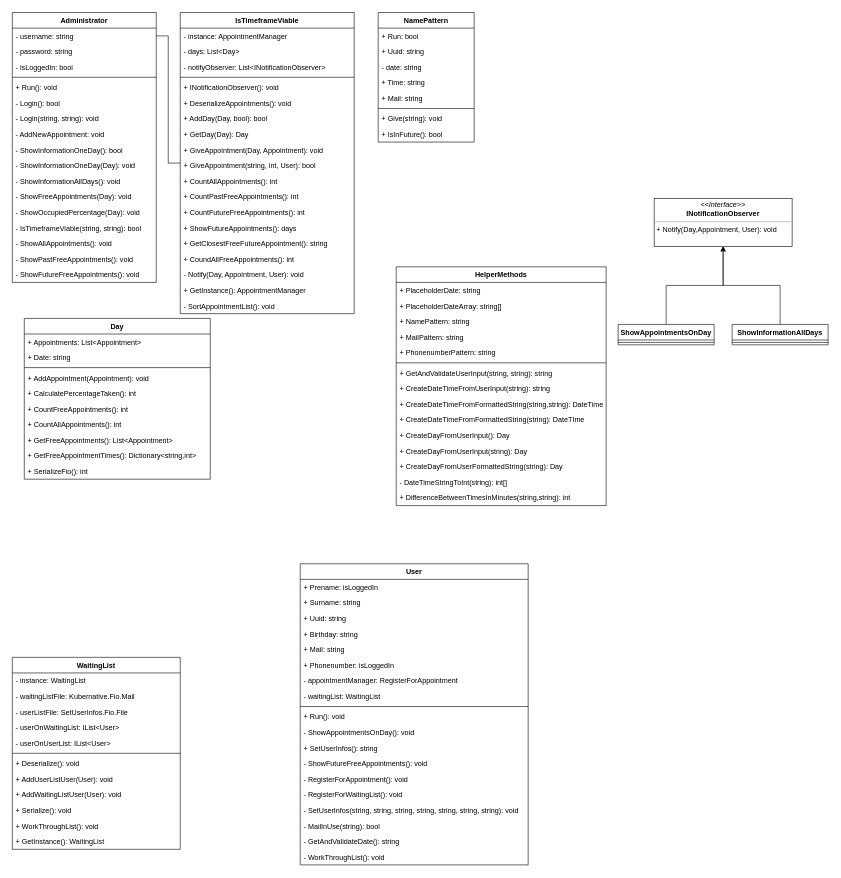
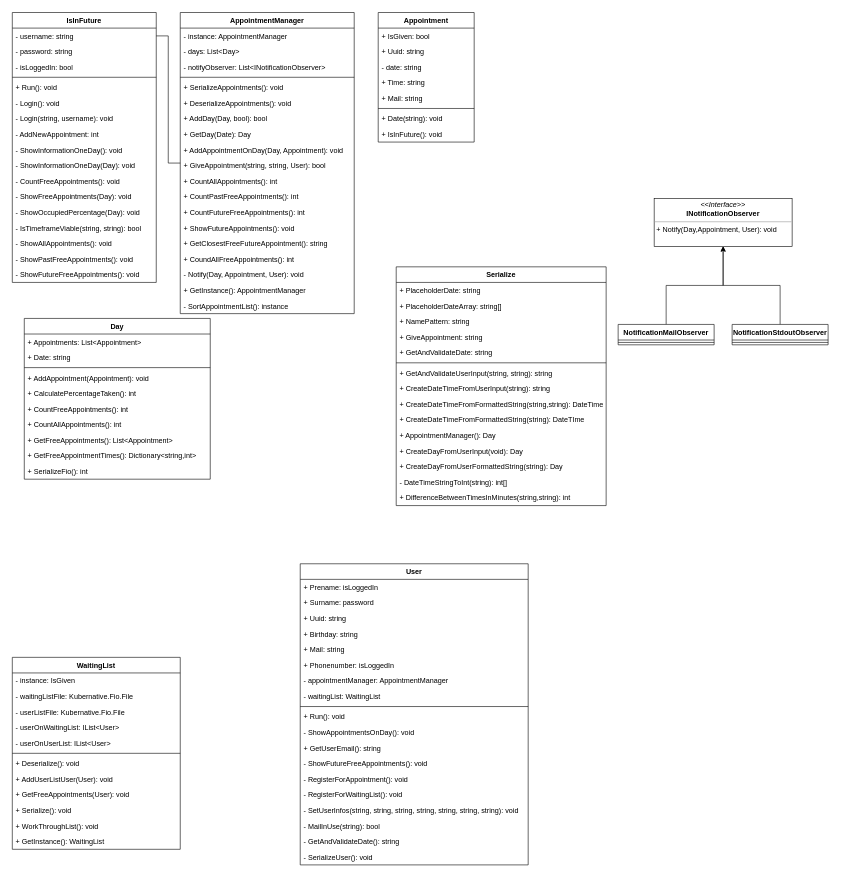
(84, 20) -> (84, 20)
(267, 20) -> (267, 20)
(426, 20) -> (426, 20)
(400, 36) -> (407, 36)
(240, 88) -> (239, 88)
(41, 103) -> (41, 103)
(66, 119) -> (71, 119)
(416, 119) -> (417, 119)
(61, 134) -> (59, 134)
(217, 134) -> (219, 134)
(418, 134) -> (418, 134)
(73, 150) -> (73, 150)
(258, 150) -> (267, 150)
(257, 166) -> (263, 166)
(74, 181) -> (73, 181)
(244, 228) -> (243, 228)
(501, 275) -> (501, 275)
(236, 306) -> (245, 306)
(666, 332) -> (666, 332)
(780, 332) -> (780, 332)
(436, 337) -> (444, 337)
(452, 353) -> (450, 353)
(459, 436) -> (450, 436)
(470, 451) -> (466, 451)
(334, 603) -> (339, 603)
(55, 681) -> (49, 681)
(387, 681) -> (380, 681)
(81, 697) -> (81, 697)
(80, 712) -> (77, 712)
(348, 748) -> (346, 748)
(74, 795) -> (77, 795)
(349, 857) -> (343, 857)
